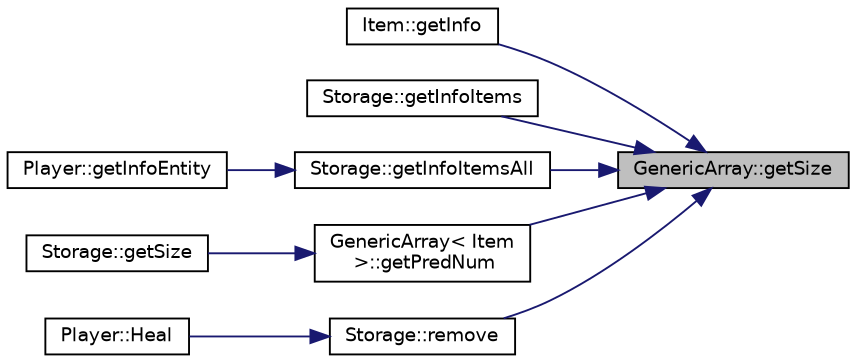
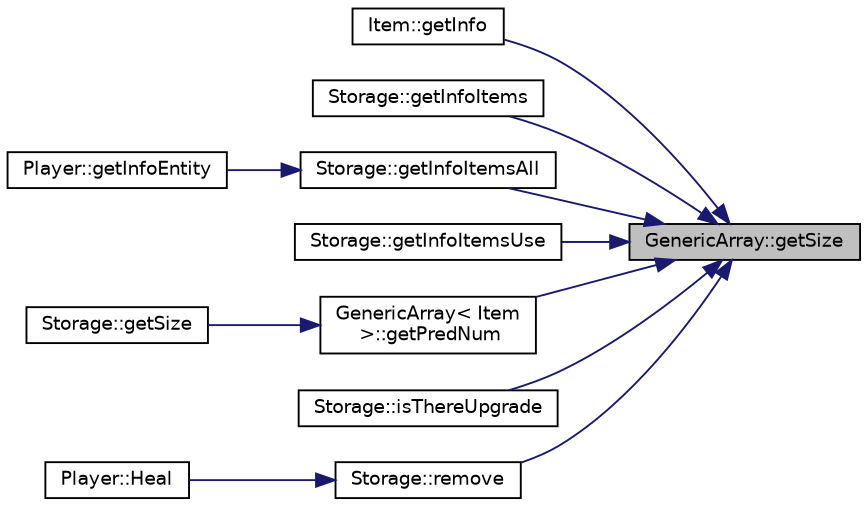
none -> (428, 242)
none -> (428, 408)
